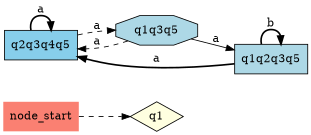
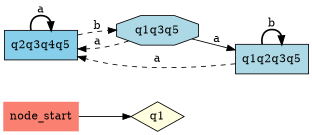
(97, 26) -> (98, 26)
(160, 68) -> (160, 68)
(100, 117) -> (101, 117)
